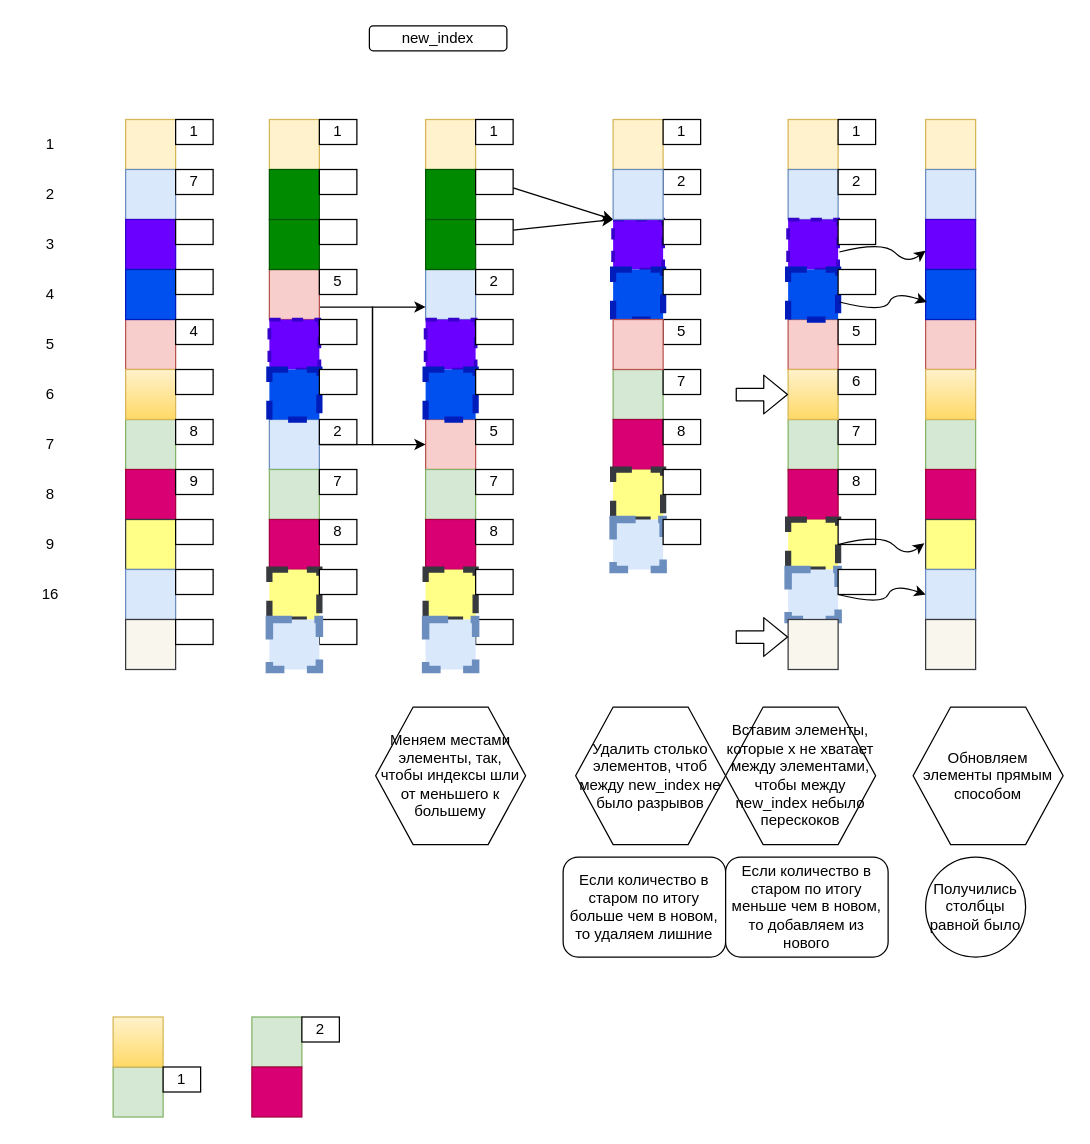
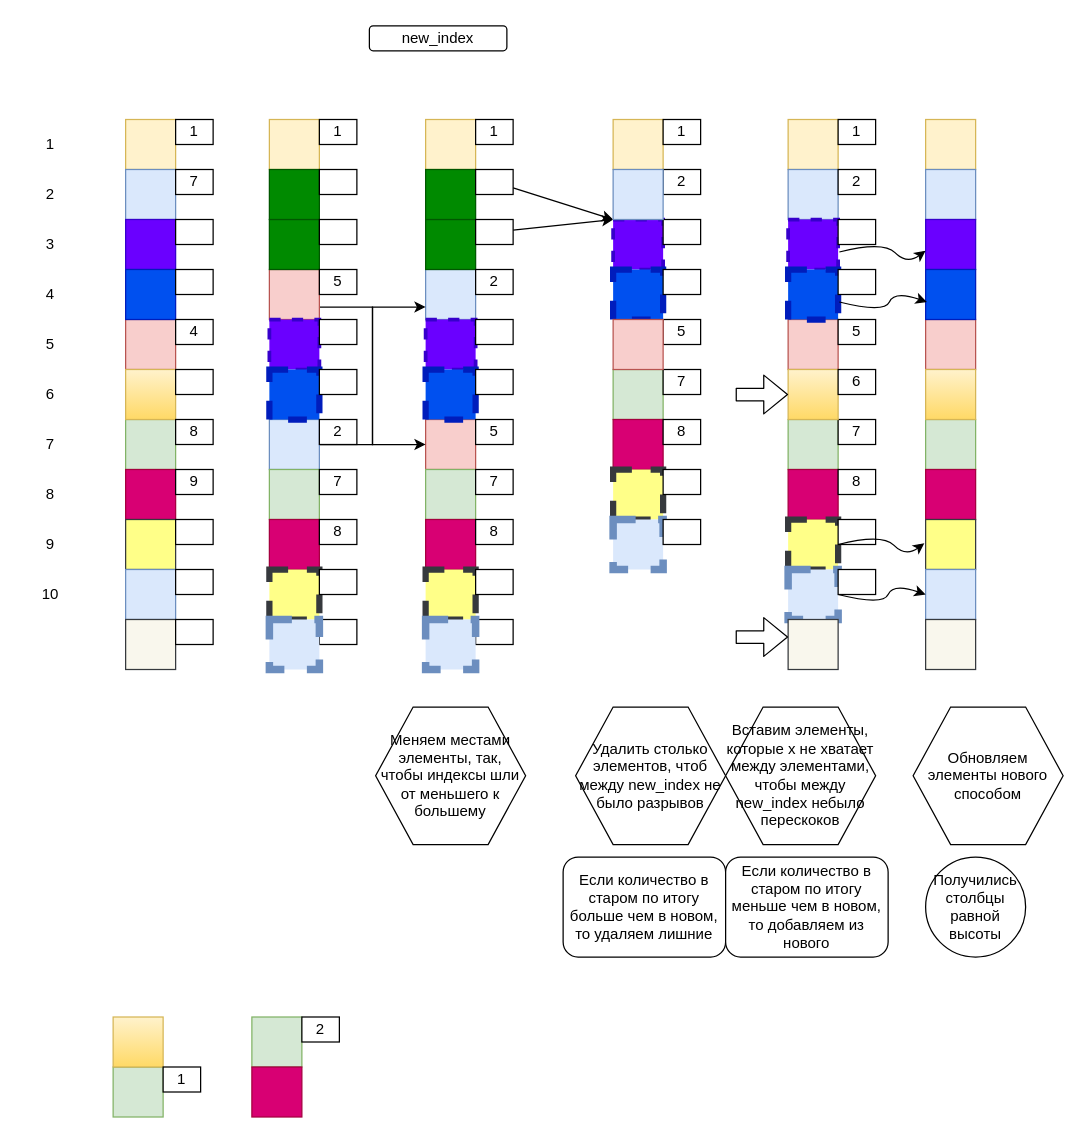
(51, 594) -> (51, 594)
(988, 776) -> (988, 776)
(976, 907) -> (976, 907)
